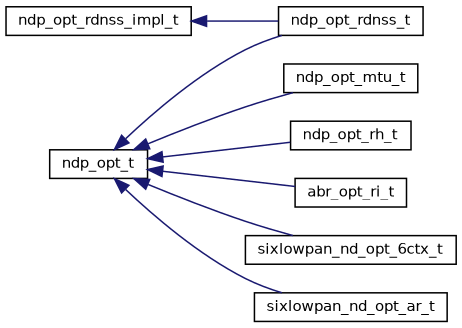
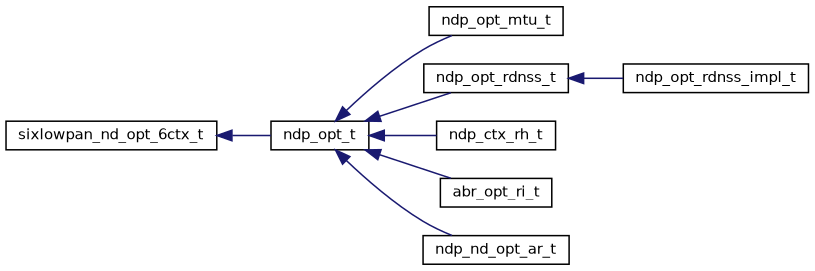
(243, 21) -> (604, 78)
(351, 136) -> (496, 136)
(220, 212) -> (252, 136)
(351, 307) -> (496, 250)
